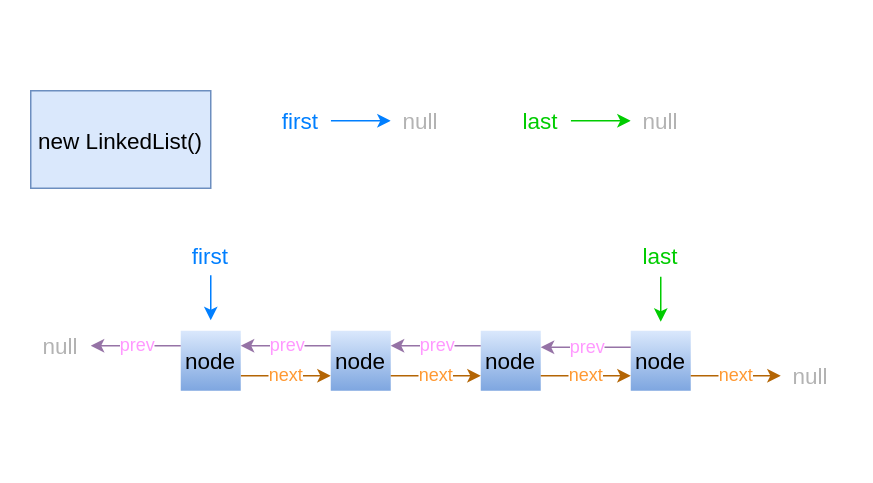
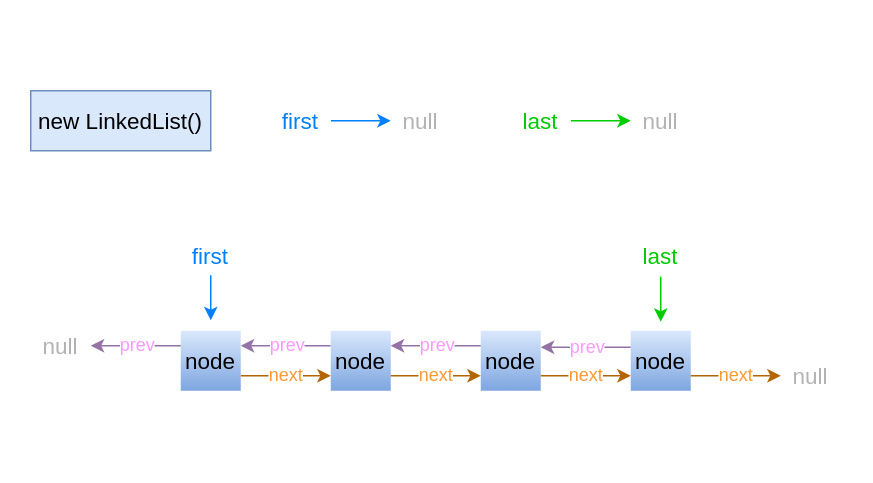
(121, 140) -> (121, 121)
